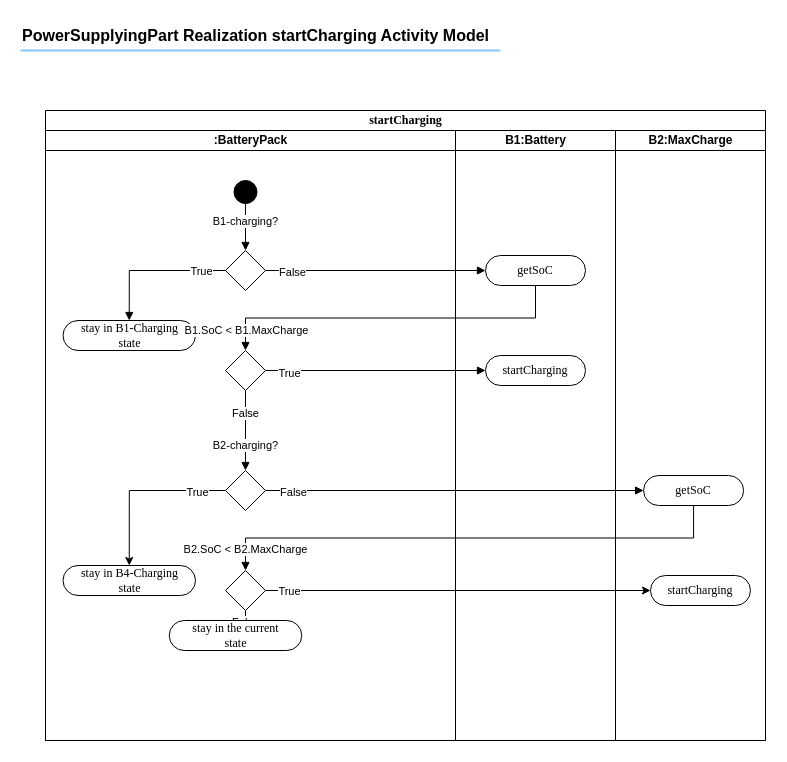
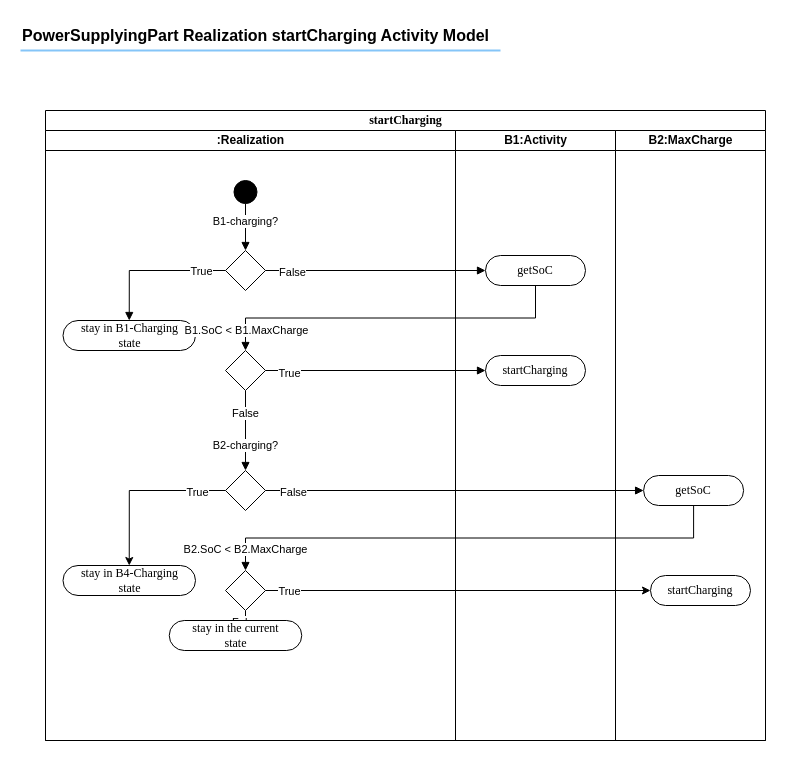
(251, 141) -> (251, 141)
(536, 141) -> (536, 141)
